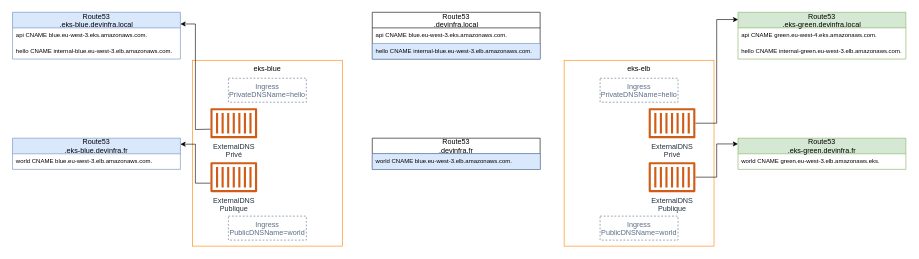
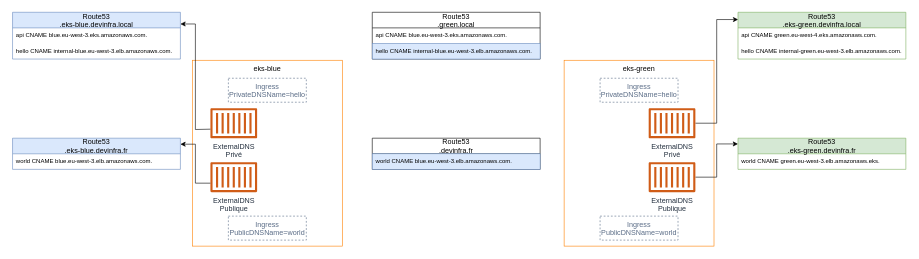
(456, 16) -> (456, 16)
(639, 68) -> (639, 68)
